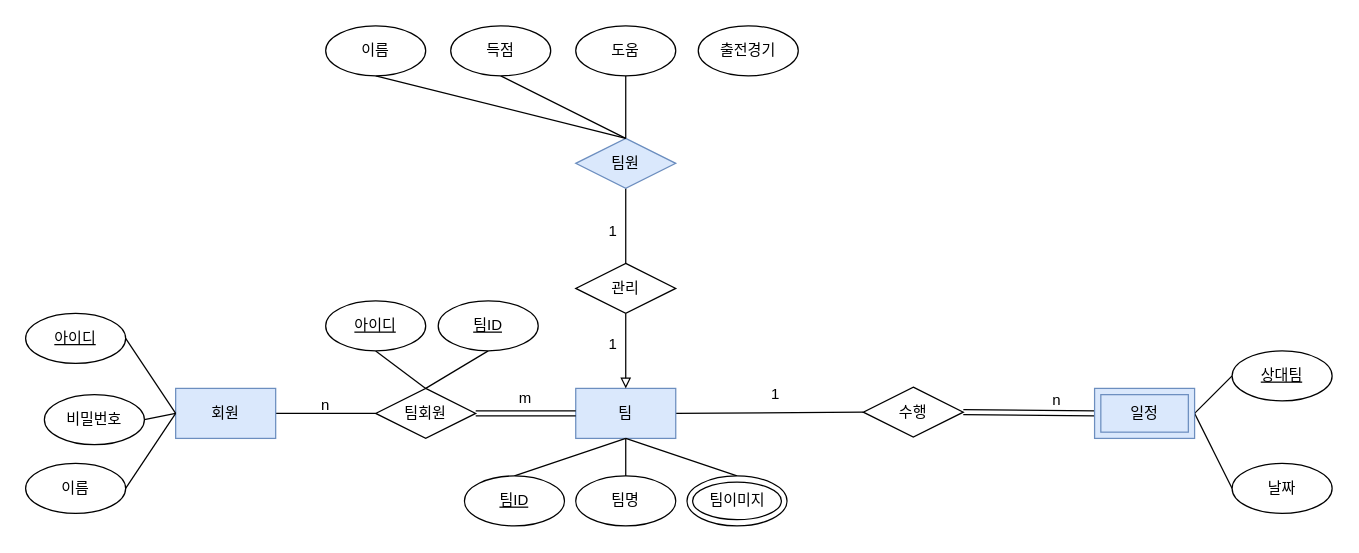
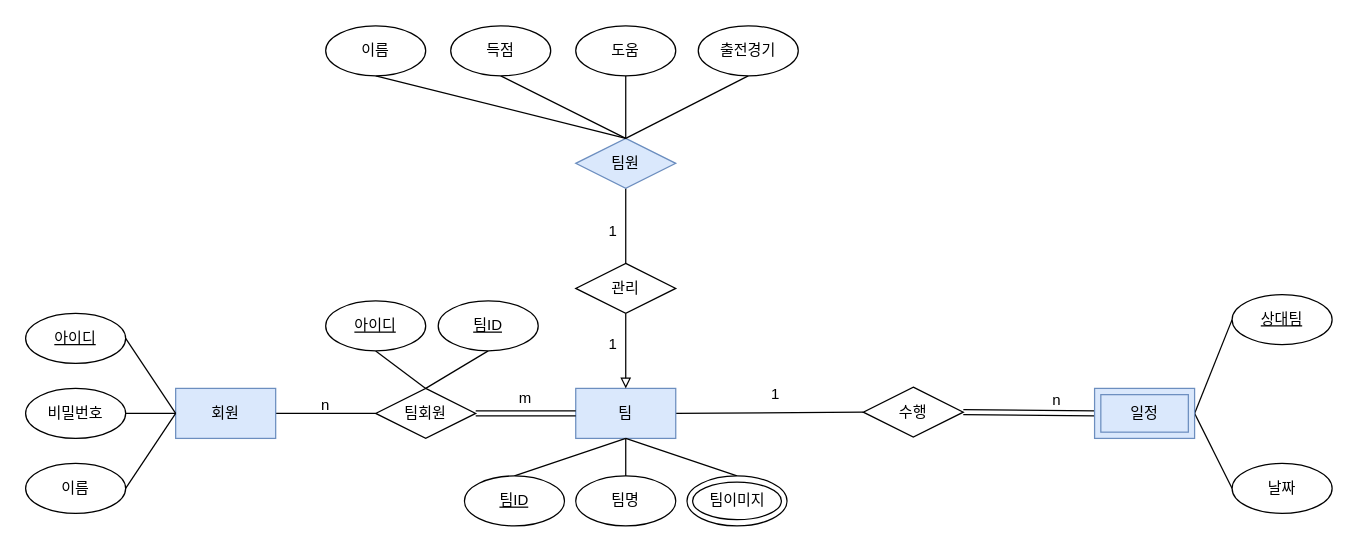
none -> (688, 106)
(1282, 376) -> (1282, 319)
(94, 419) -> (76, 413)
